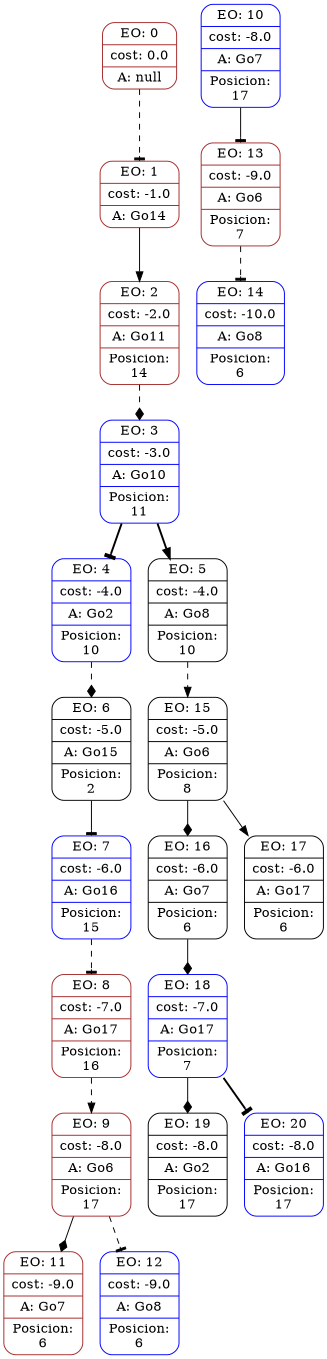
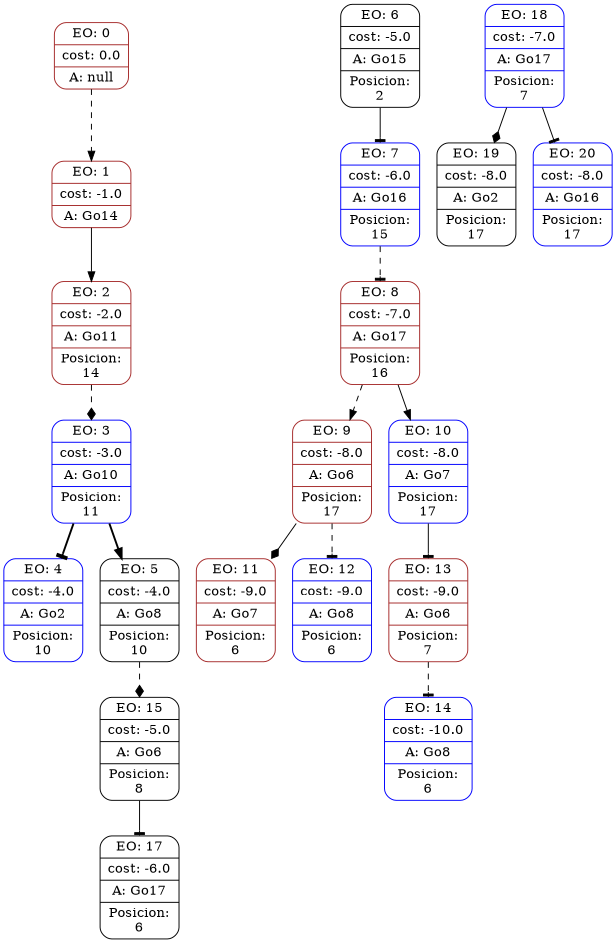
(140, 123) -> (91, 120)
none -> (403, 398)
(91, 674) -> none
(188, 675) -> (140, 674)
(233, 814) -> (140, 816)
(188, 887) -> none
(234, 1093) -> (548, 123)
